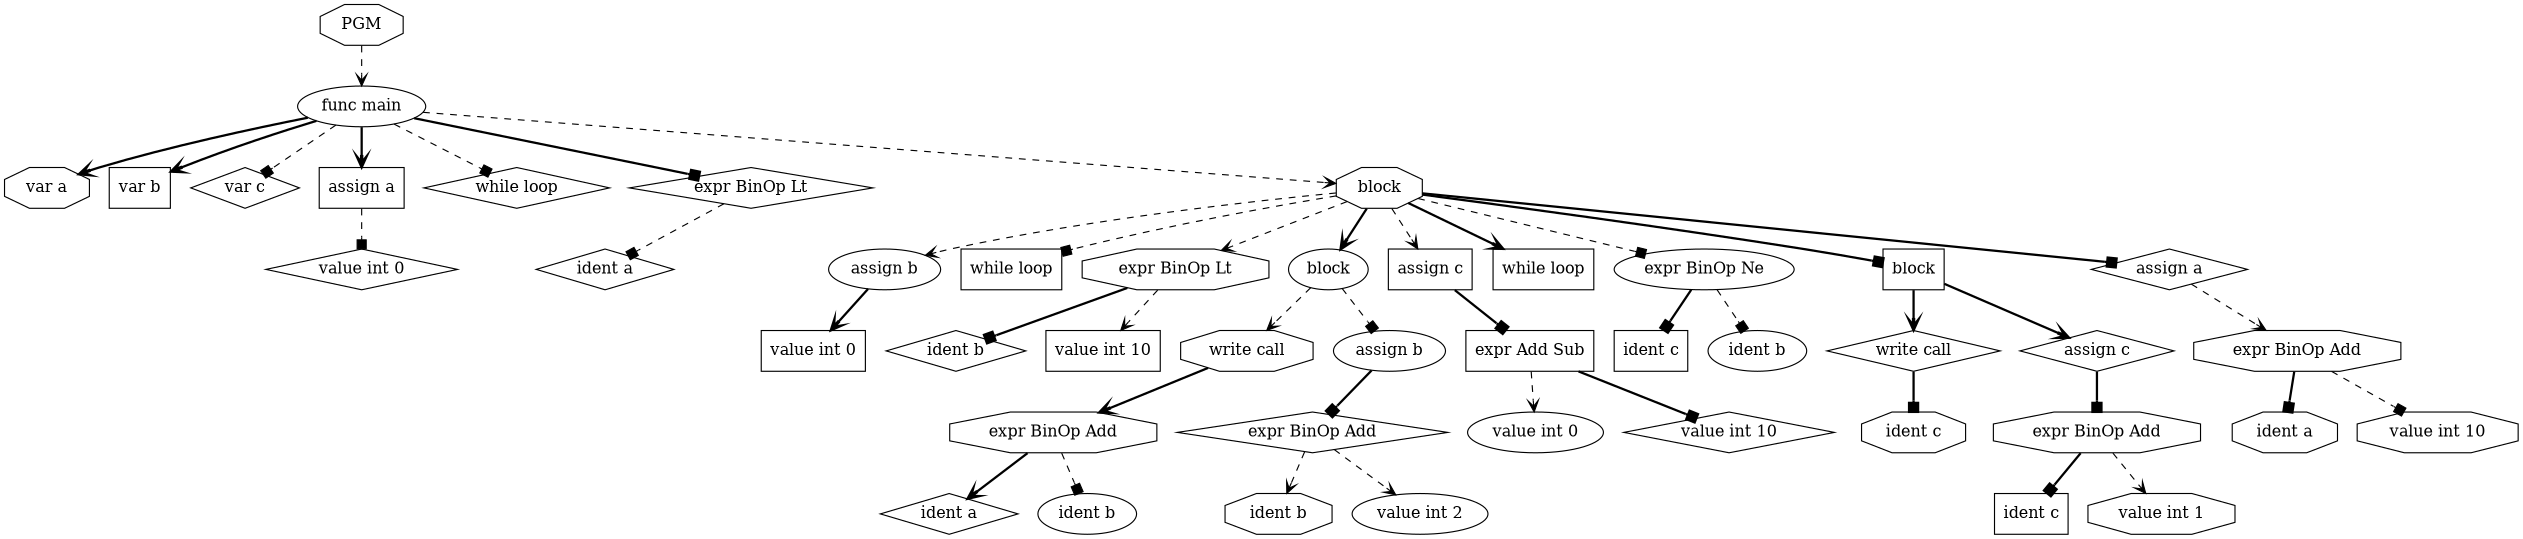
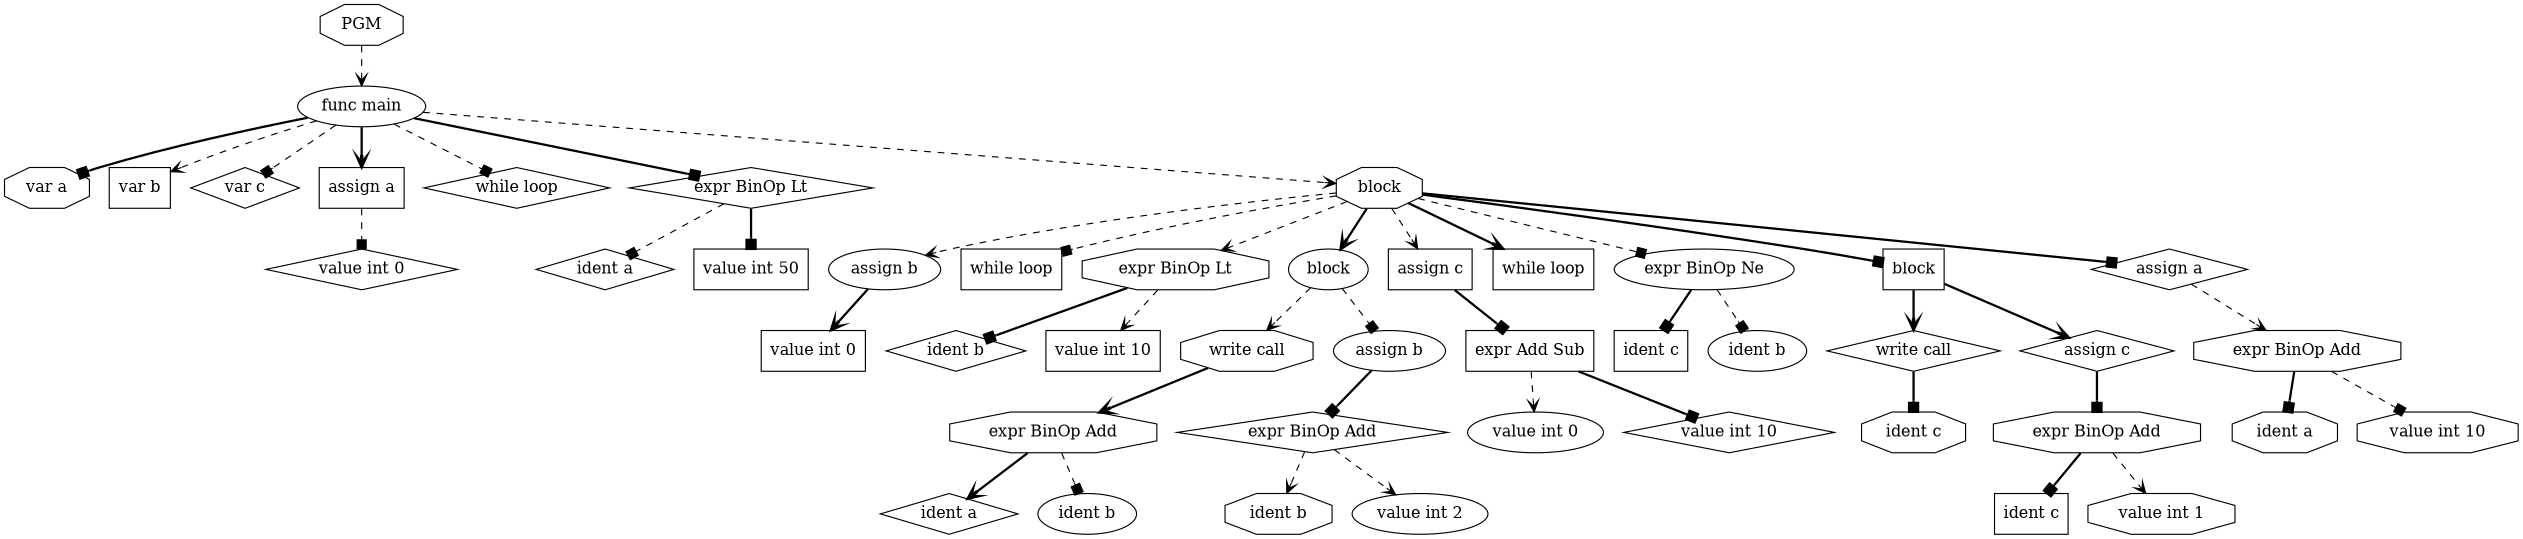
(198, 142) -> (198, 142)
(248, 143) -> (248, 143)
none -> (751, 269)
